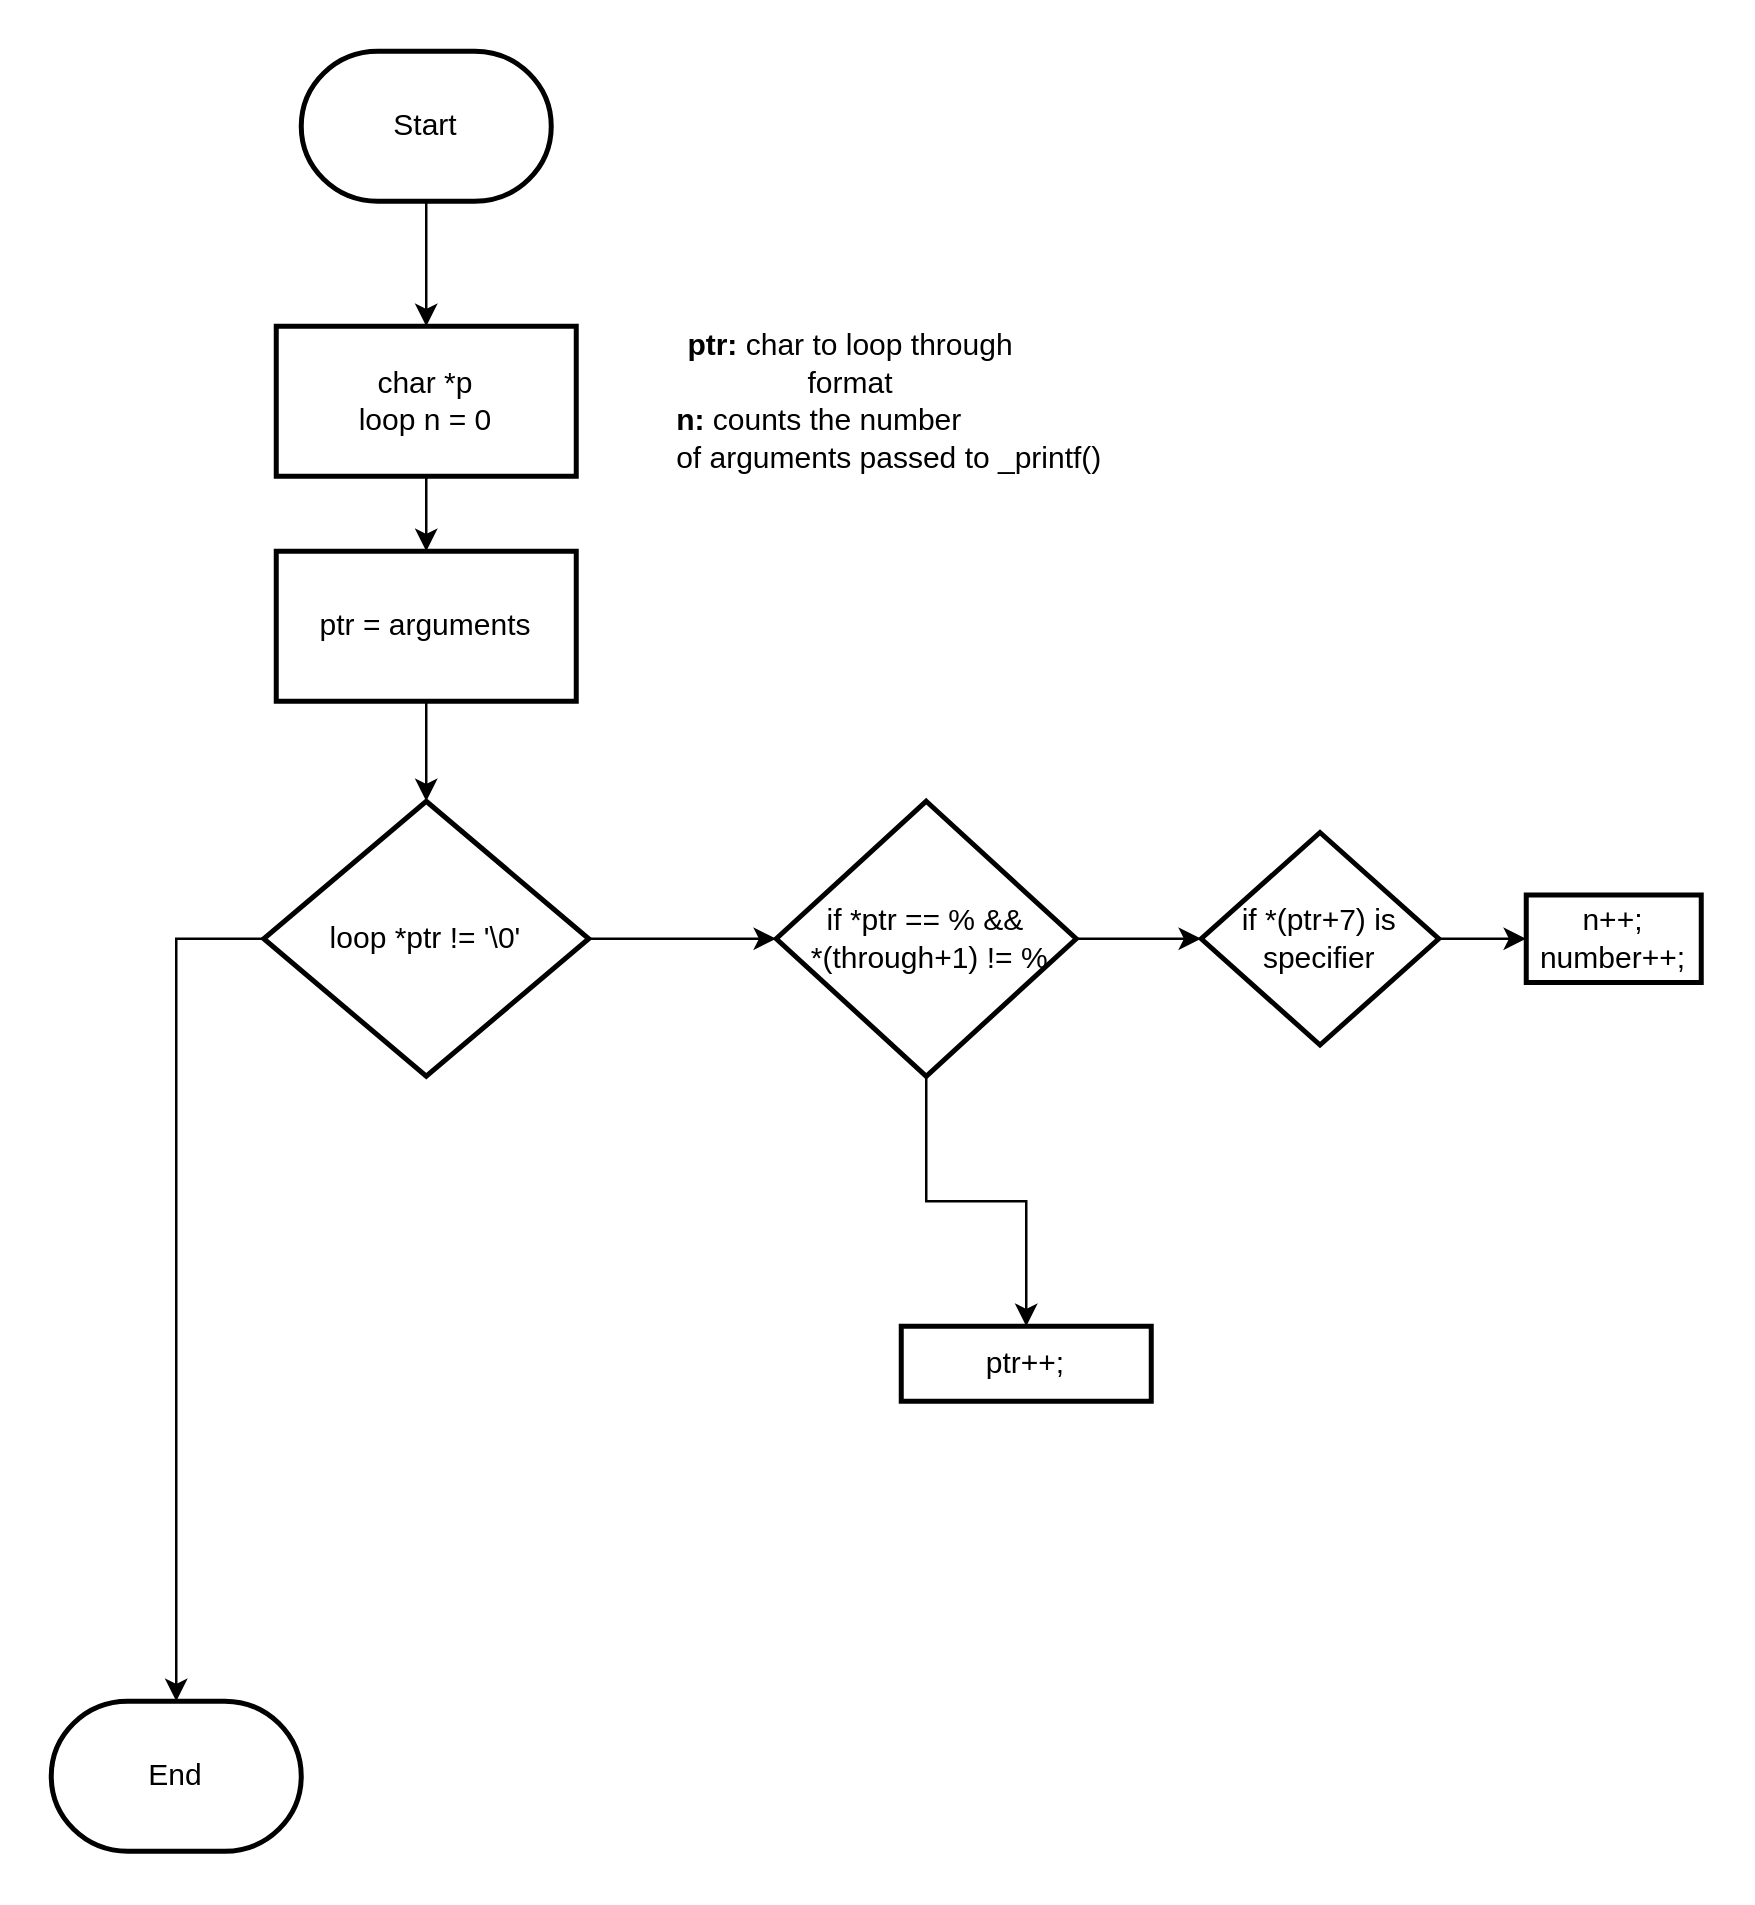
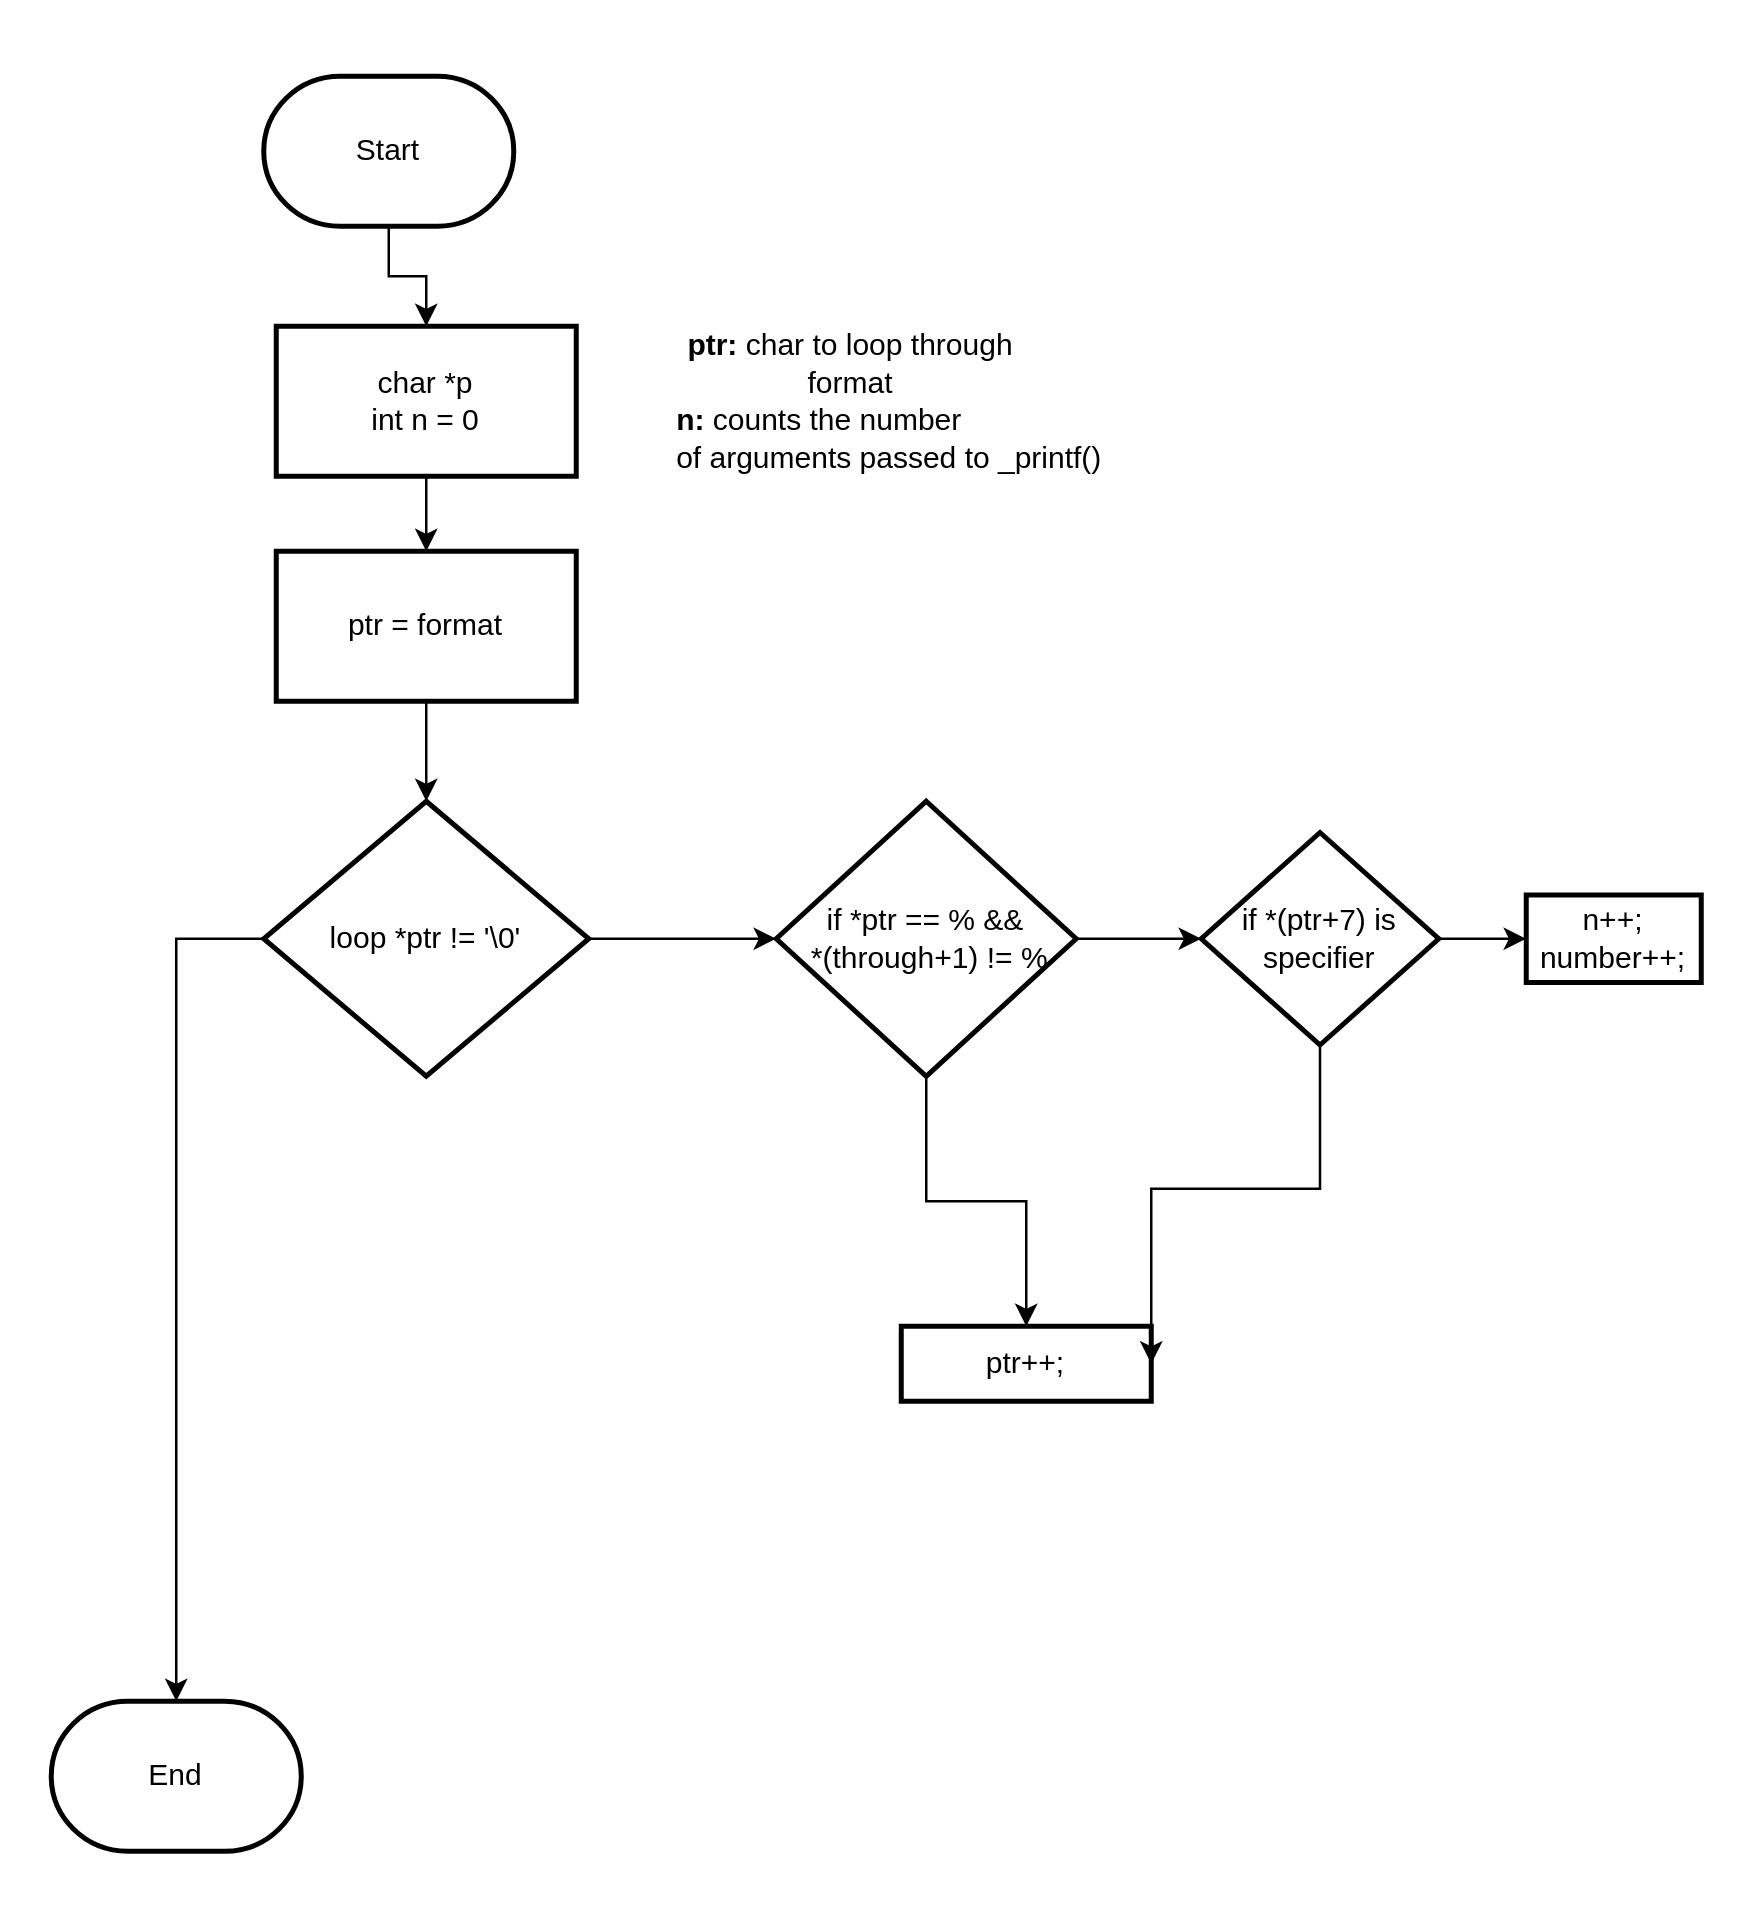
(426, 126) -> (389, 151)
(426, 401) -> (426, 401)
(426, 626) -> (426, 626)
none -> (1239, 1189)
